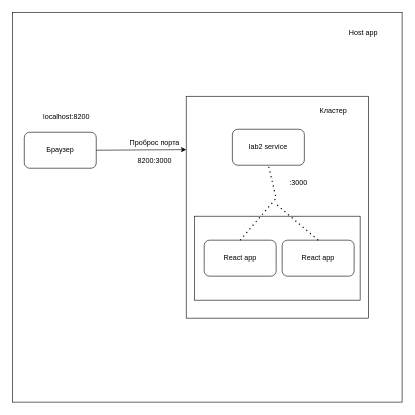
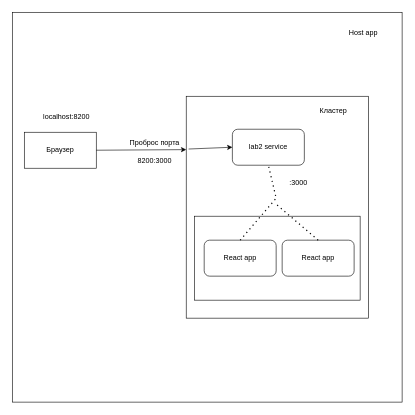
none -> (200, 149)
(60, 150) -> (60, 150)
